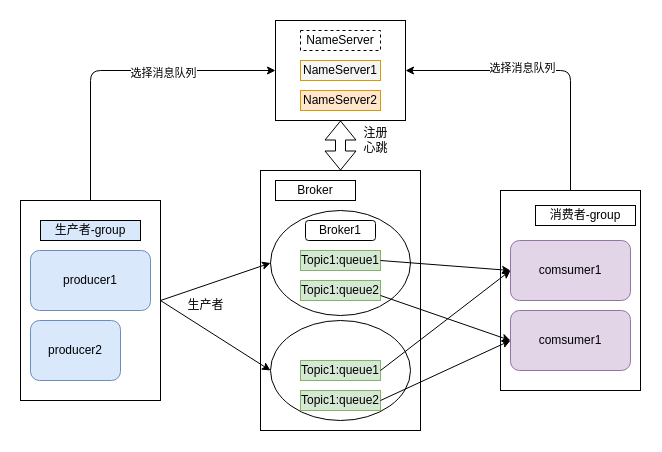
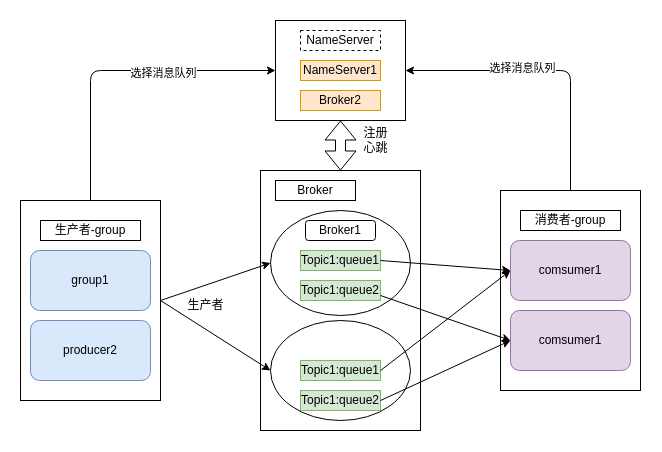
(341, 71) -> (341, 71)
(341, 101) -> (341, 101)
(586, 216) -> (571, 221)
(91, 231) -> (91, 231)
(91, 281) -> (91, 281)
(76, 351) -> (91, 351)
